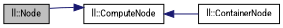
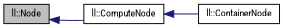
(62, 8) -> (72, 20)
